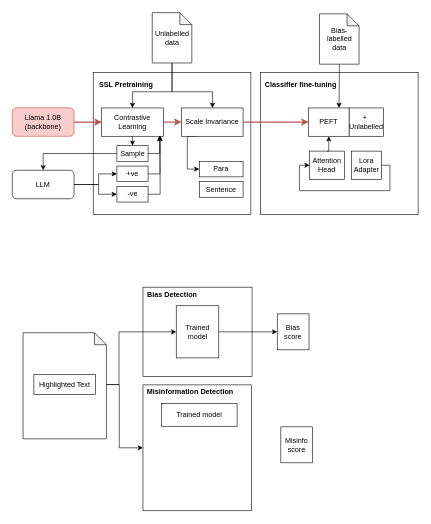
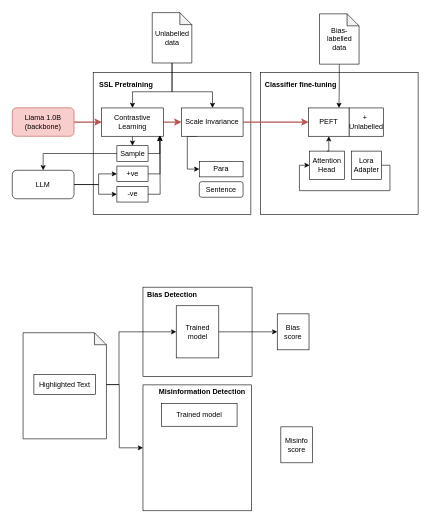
(221, 189) -> (221, 189)
(190, 392) -> (202, 392)
